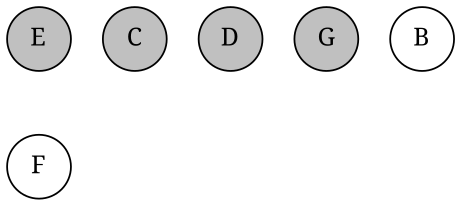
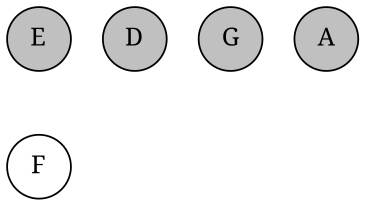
(135, 39) -> none
none -> (326, 39)
(422, 39) -> none
